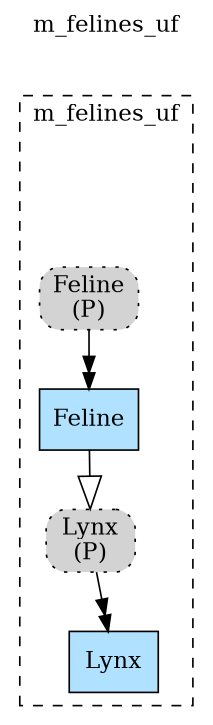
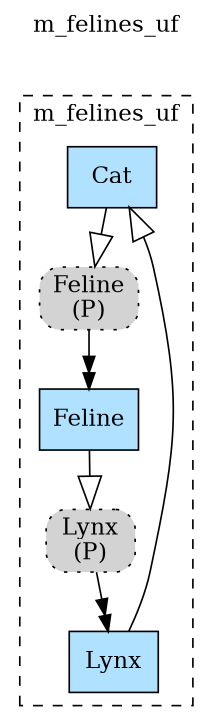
none -> (112, 177)
